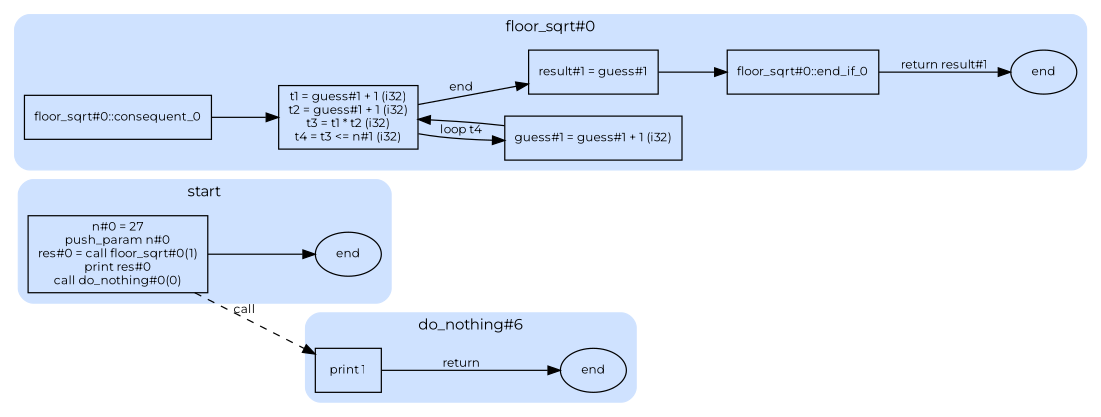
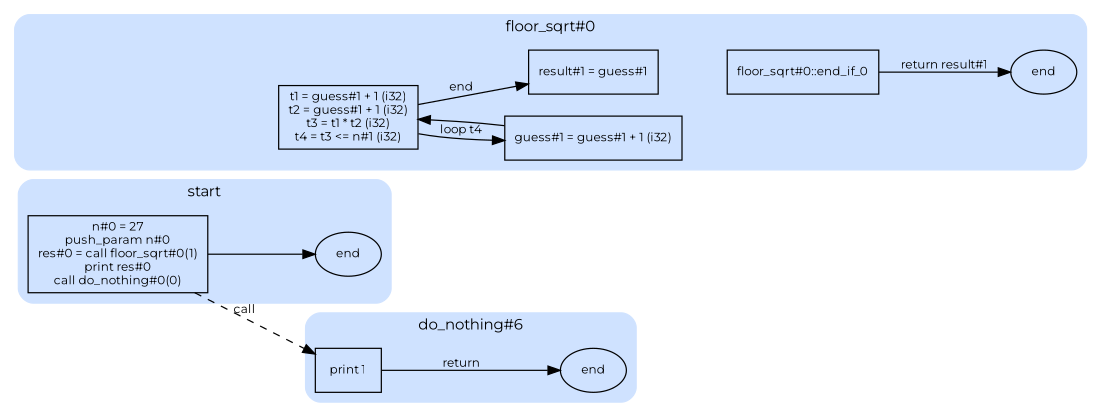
(687, 72) -> none
(118, 117) -> none
